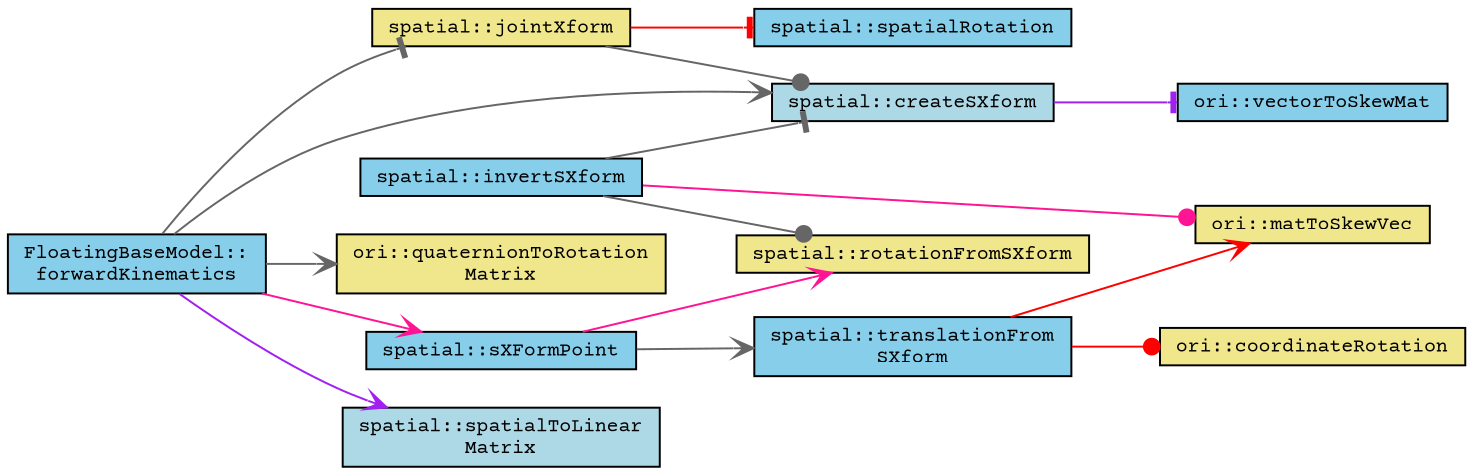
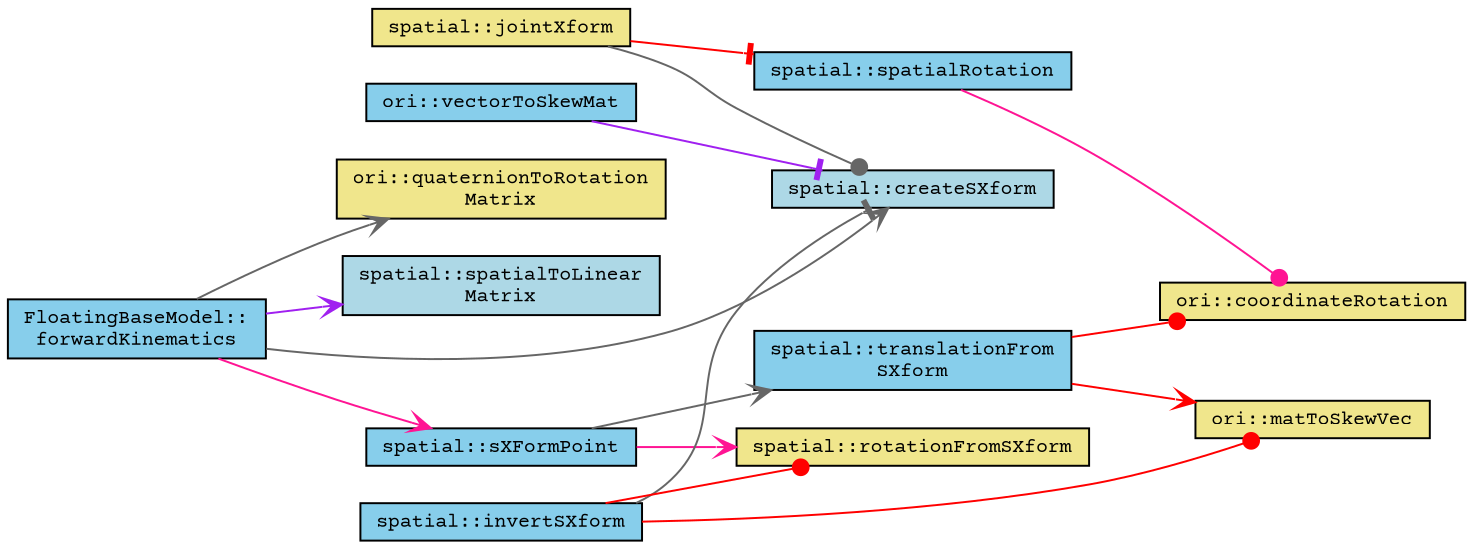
(1110, 102) -> (702, 145)
(267, 125) -> none
none -> (1123, 171)
(911, 201) -> (946, 504)
(699, 214) -> (699, 486)
